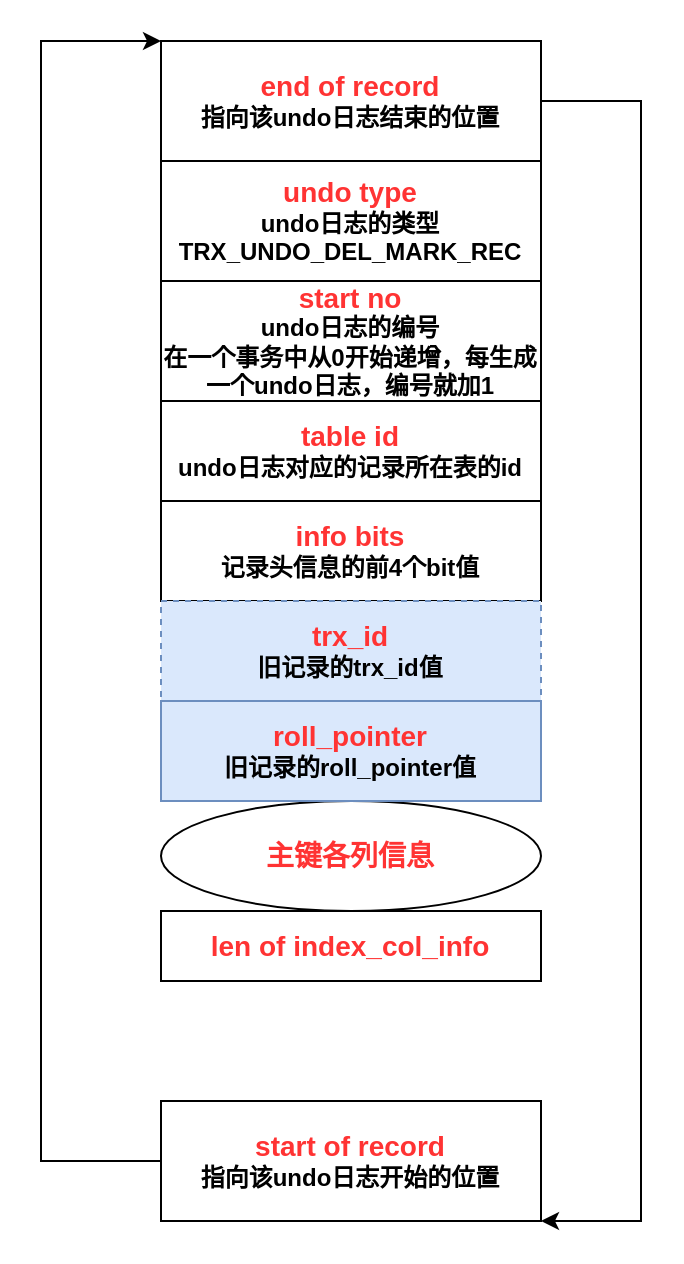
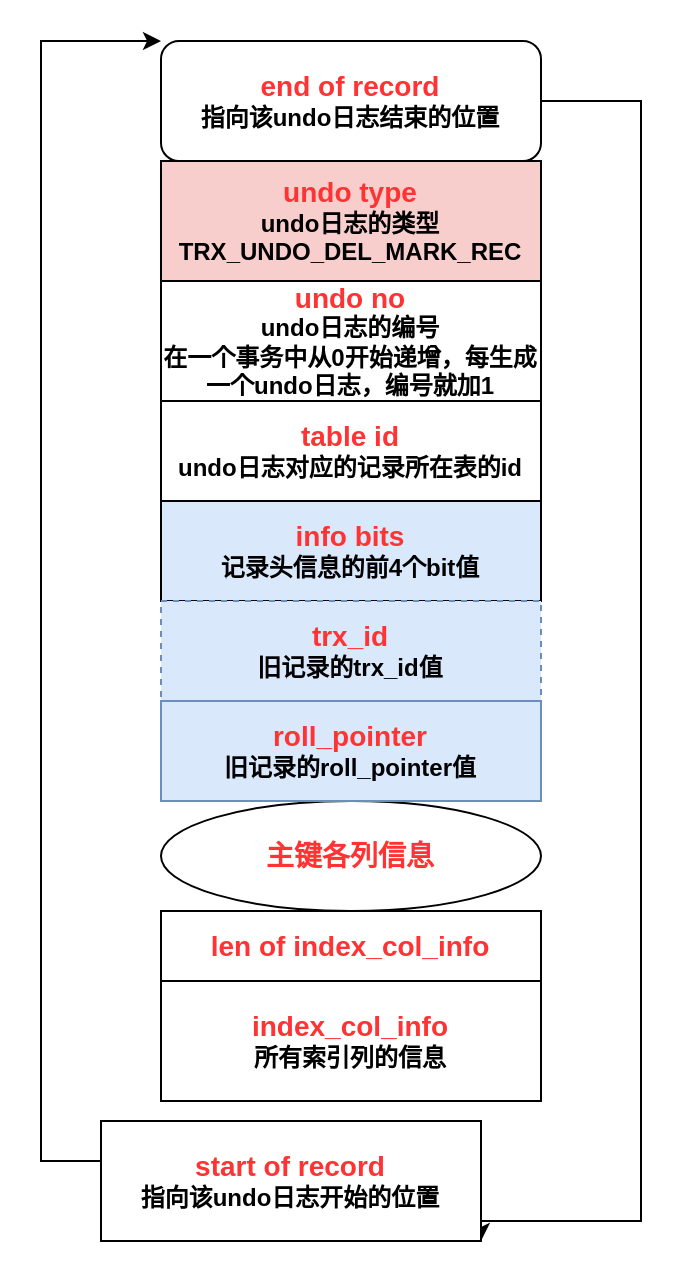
(351, 101) -> (351, 101)
(351, 221) -> (351, 221)
(351, 341) -> (351, 341)
(351, 551) -> (351, 551)
none -> (351, 1041)
(351, 1161) -> (291, 1181)
